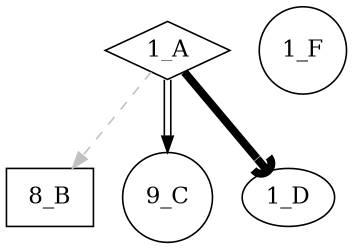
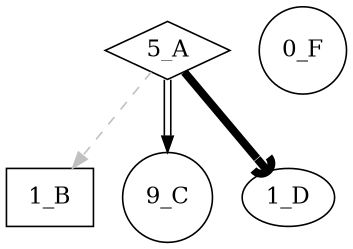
(168, 50) -> (168, 50)
(303, 50) -> (303, 50)
(50, 197) -> (50, 197)
